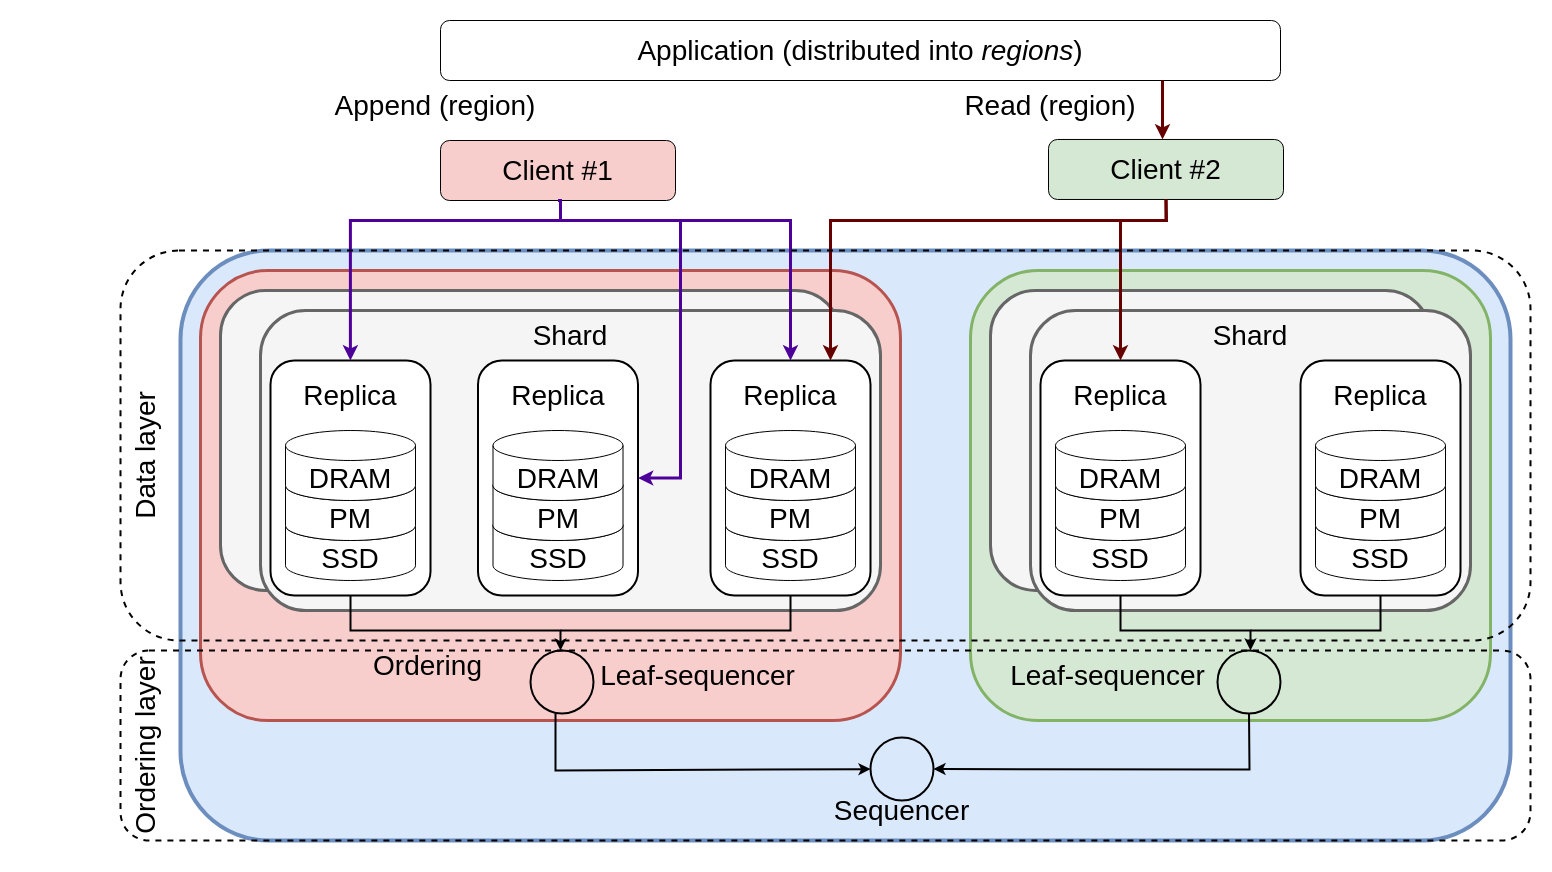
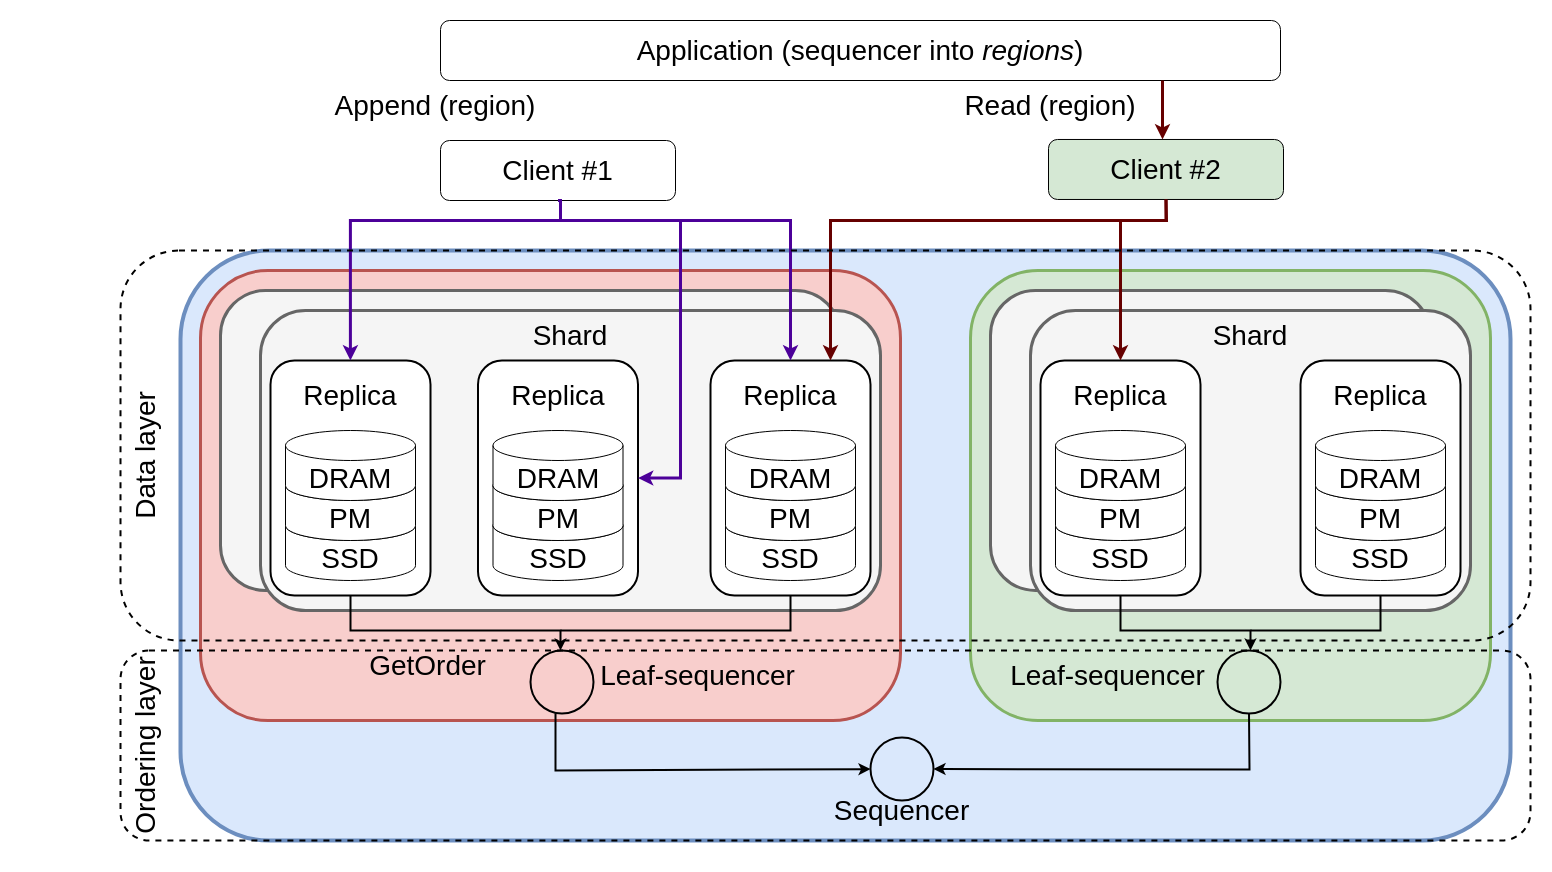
(861, 51) -> (861, 51)
(558, 171) -> (558, 171)
(428, 666) -> (428, 666)
